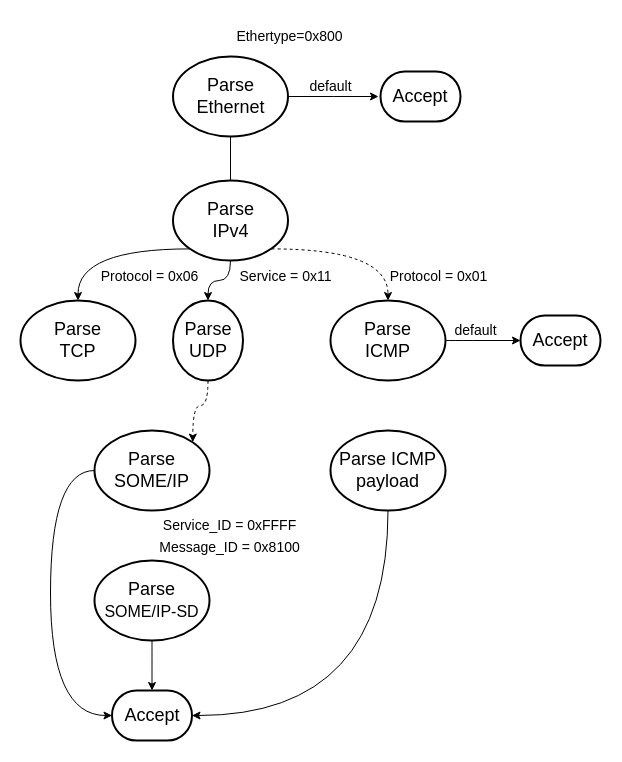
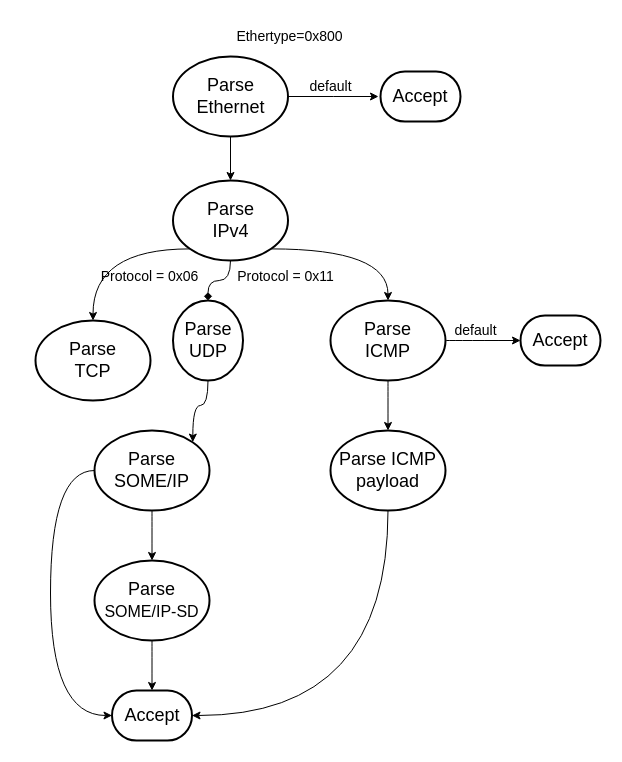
(231, 175) -> (231, 172)
(338, 254) -> (338, 254)
(286, 276) -> (286, 276)
(439, 276) -> none
(208, 292) -> (208, 292)
(78, 341) -> (93, 361)
none -> (388, 403)
(198, 407) -> (198, 407)
none -> (152, 533)
(230, 536) -> none
